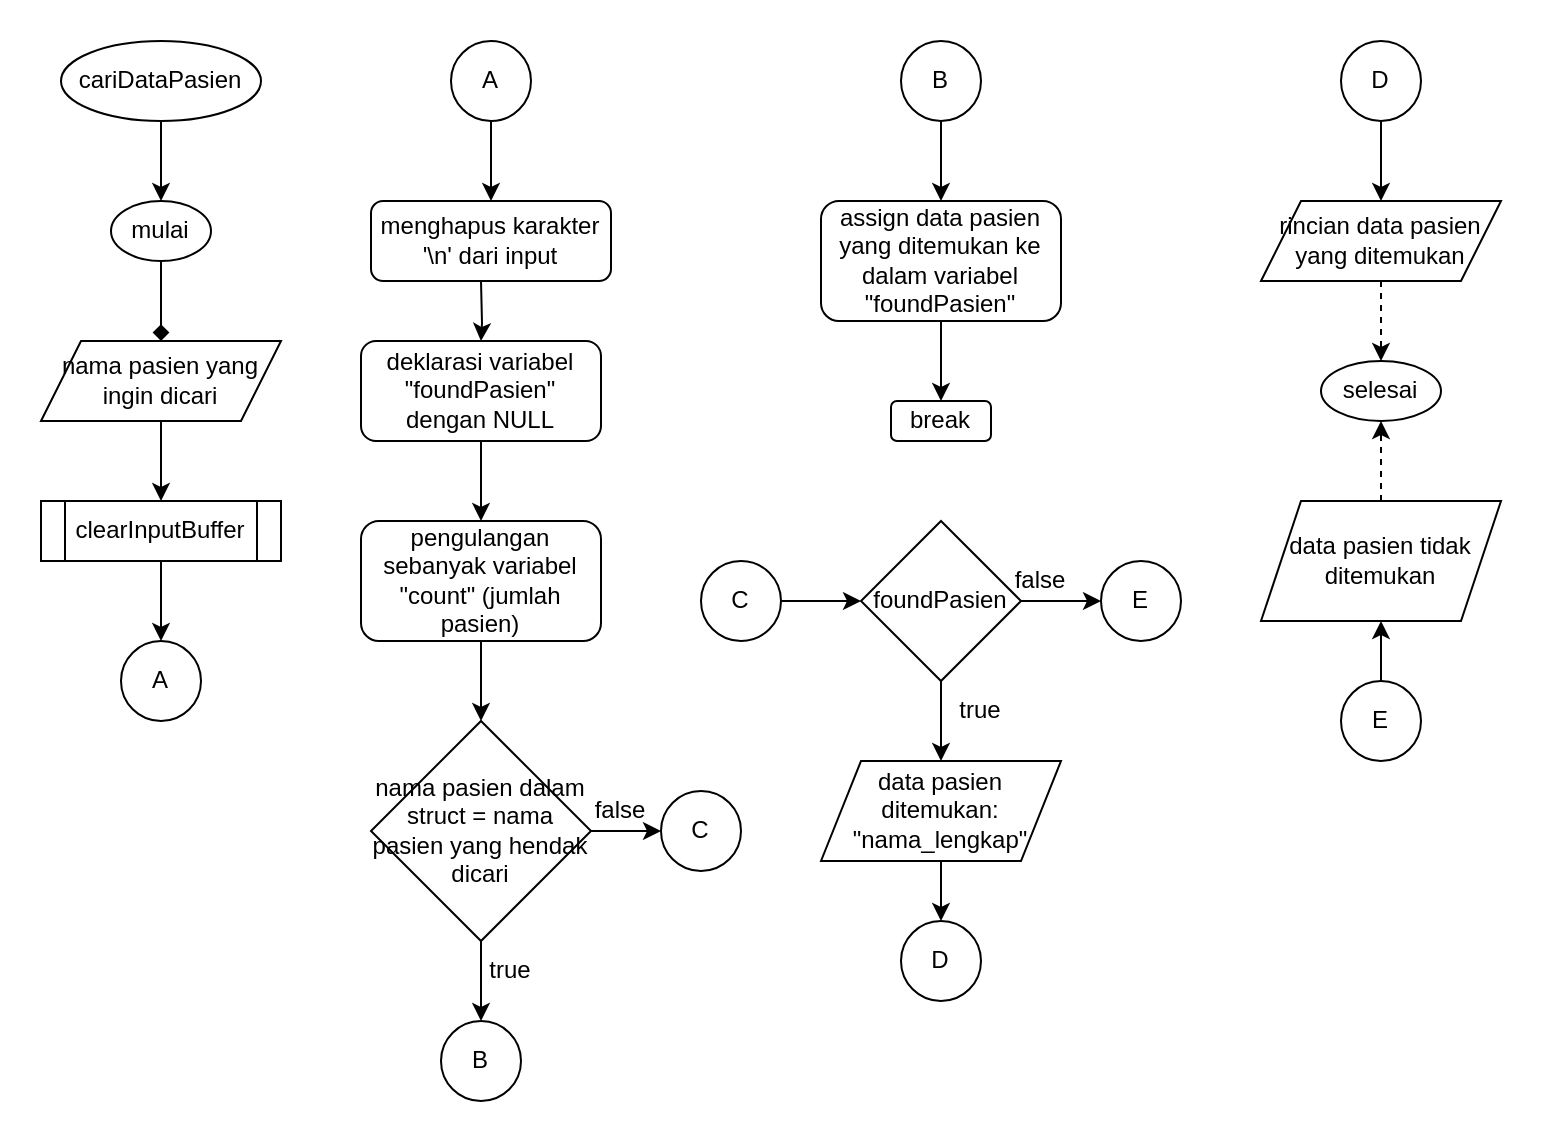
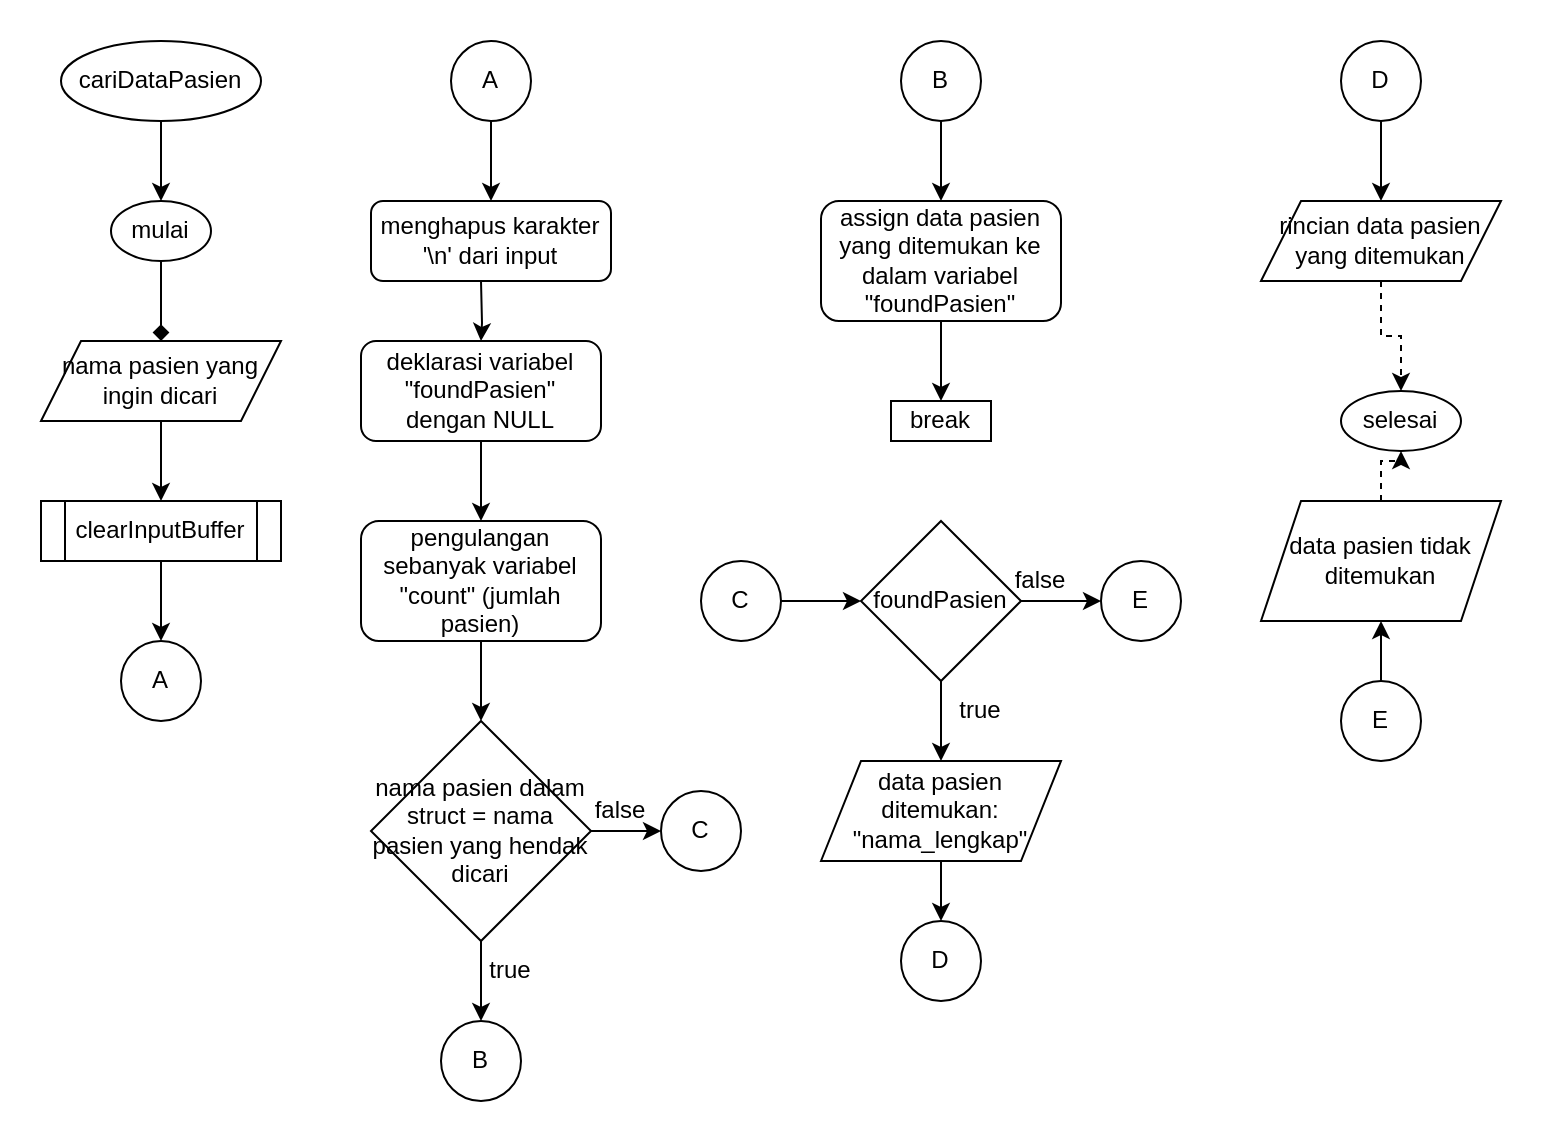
(1381, 391) -> (1401, 421)
(941, 421) -> (941, 421)
